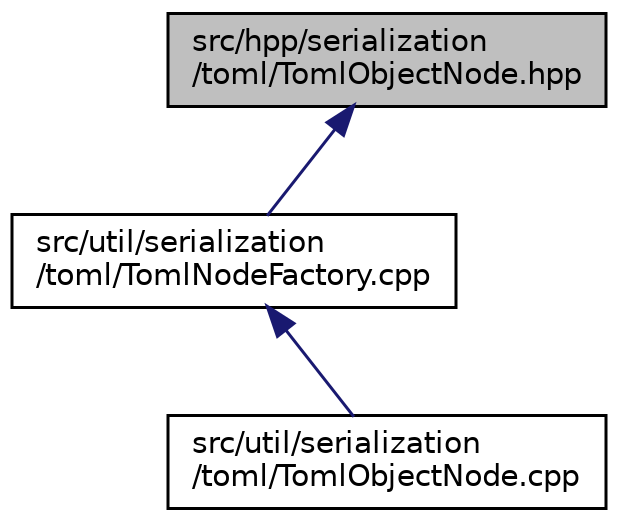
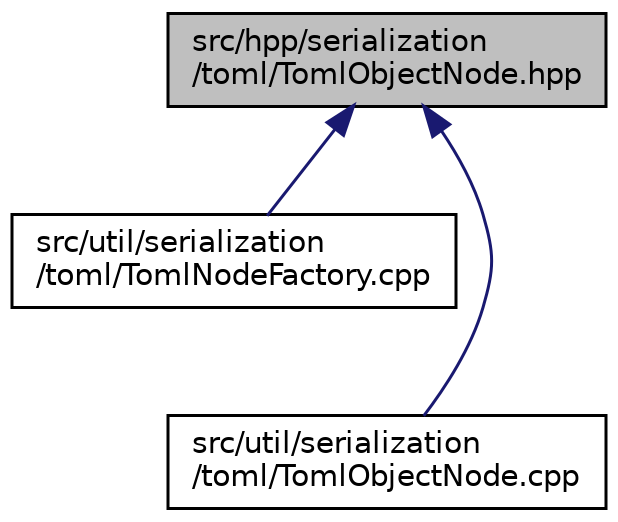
(320, 373) -> (490, 276)
